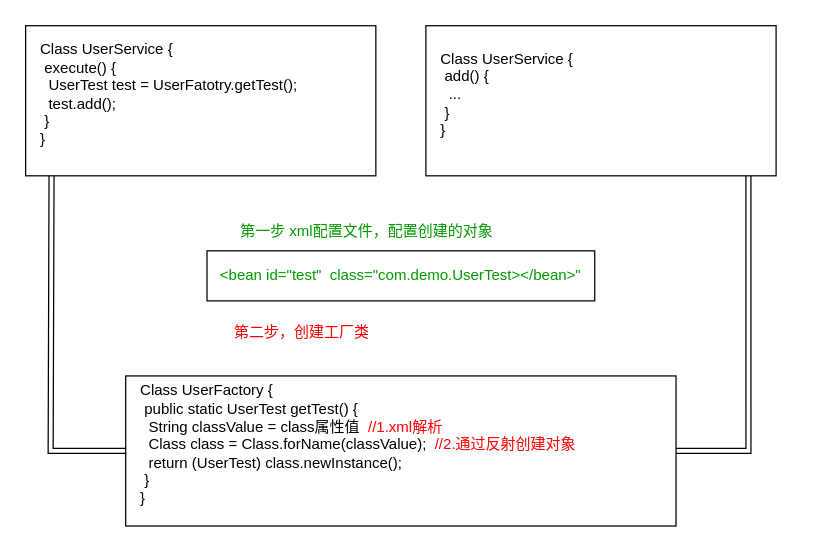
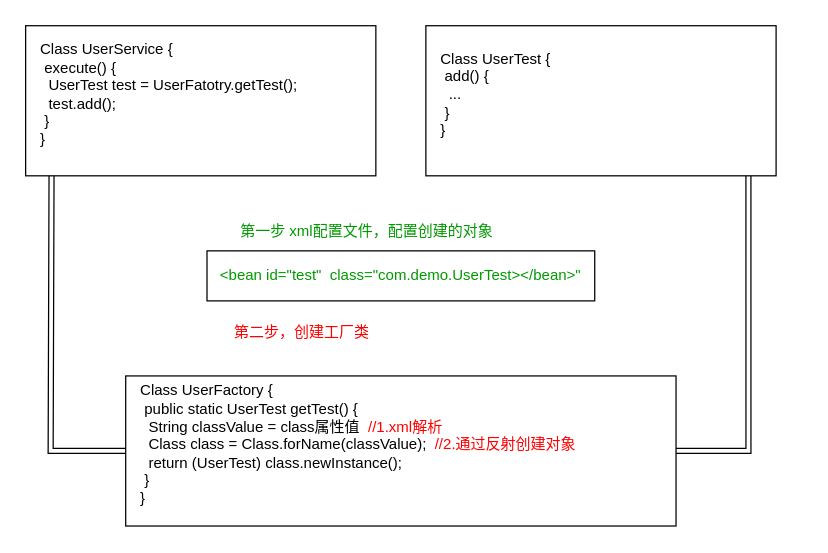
(513, 94) -> (502, 94)
